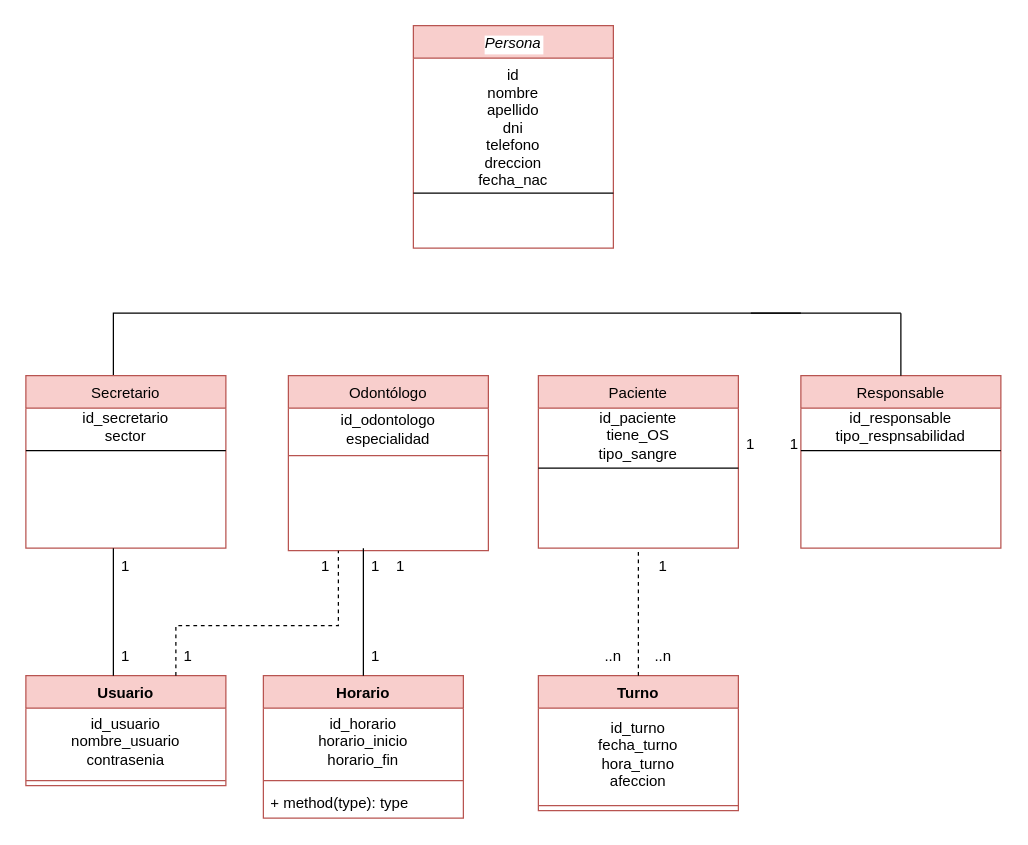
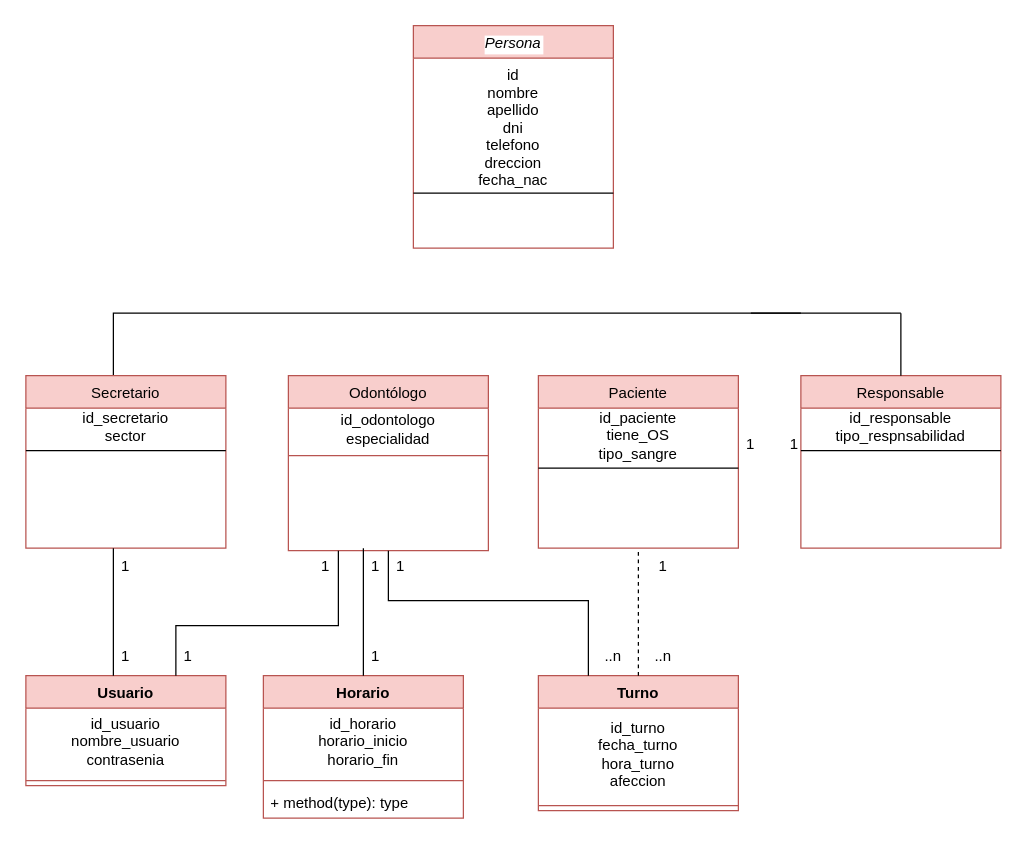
none -> (502, 601)
(270, 626) -> (270, 626)
